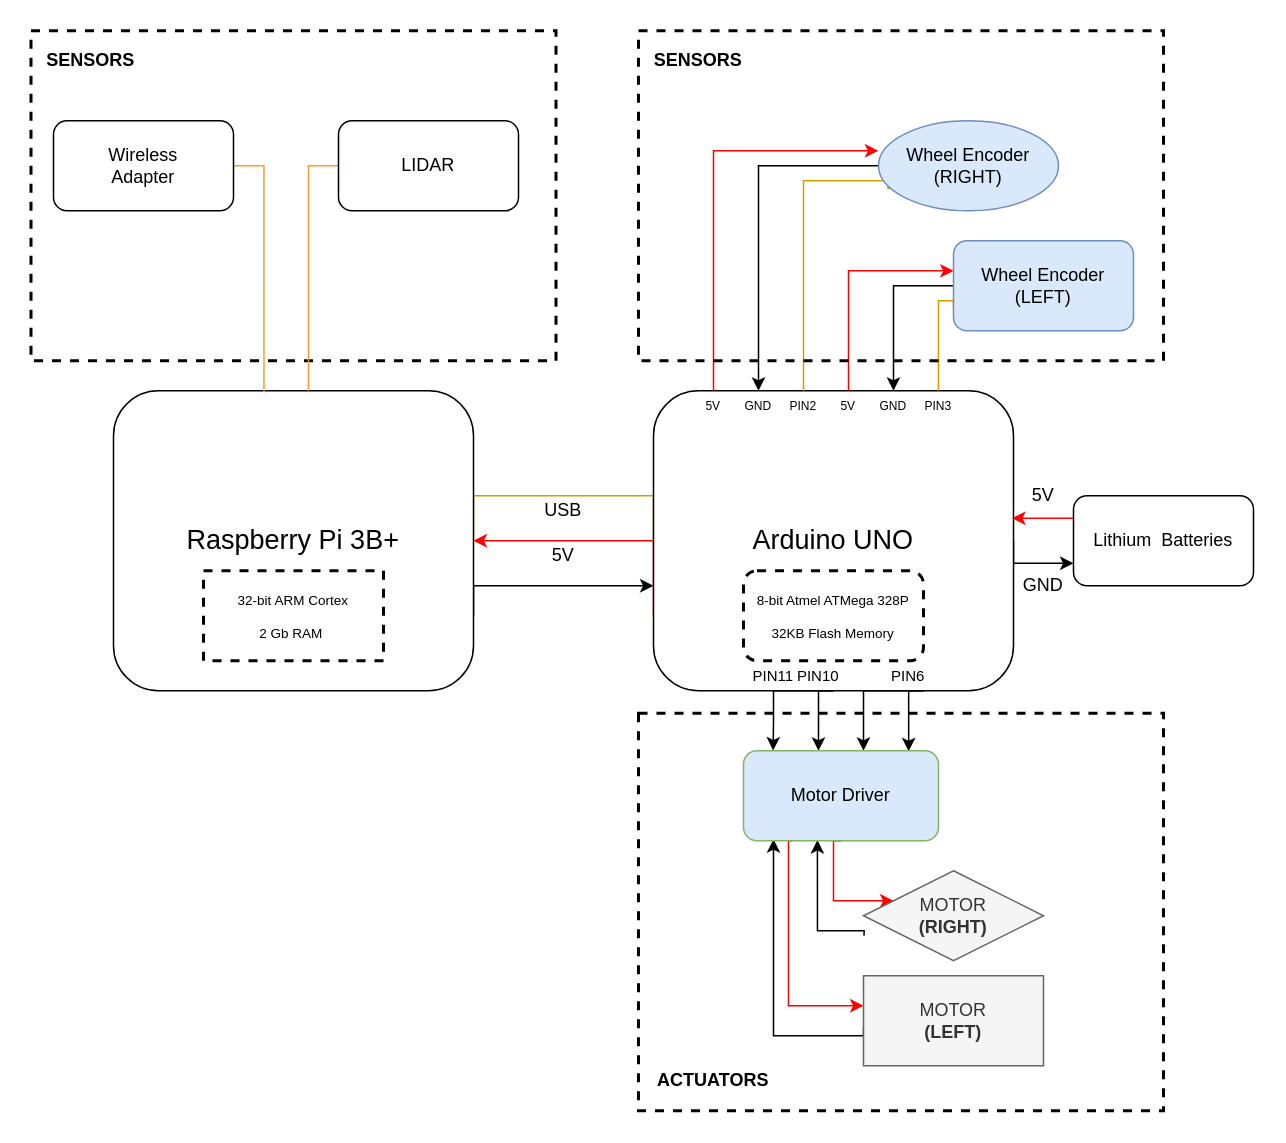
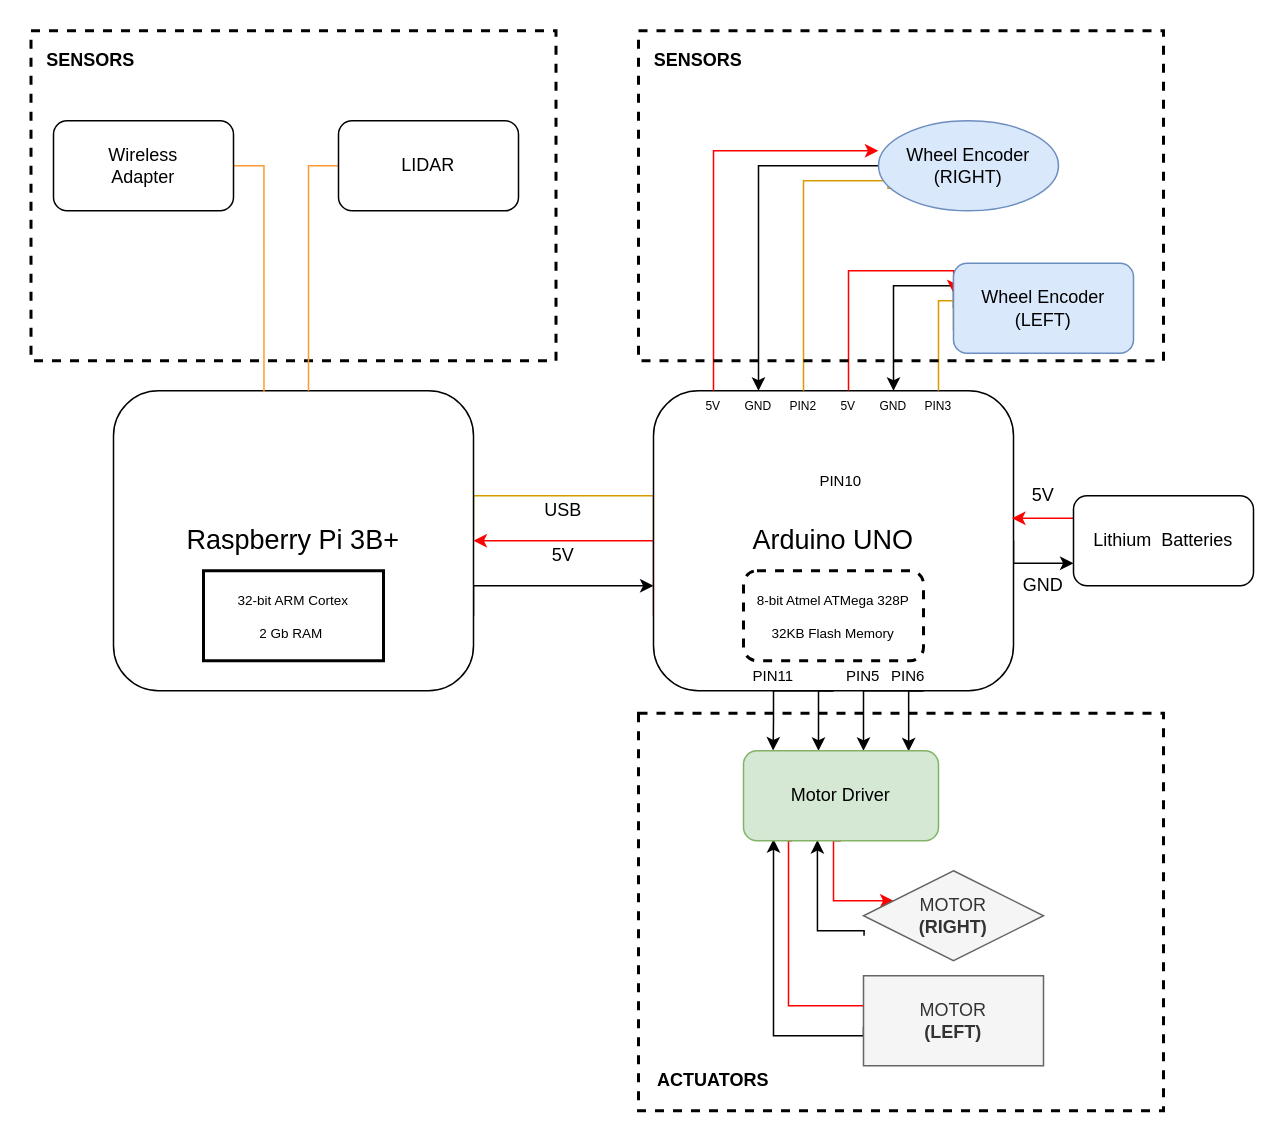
(1043, 286) -> (1043, 308)
(293, 616) -> (293, 616)
(818, 676) -> (841, 481)
none -> (863, 676)
(841, 796) -> (841, 796)
(852, 1006) -> (856, 1006)
